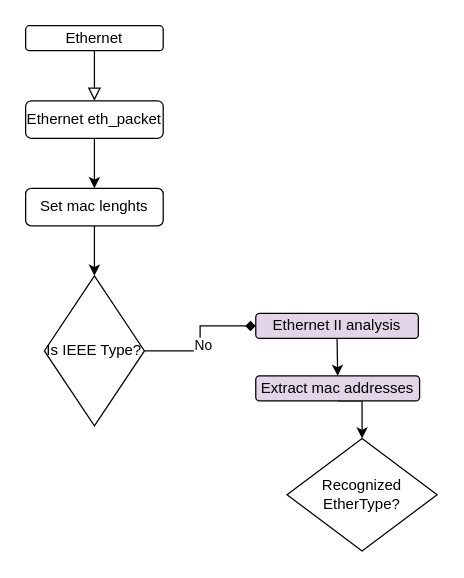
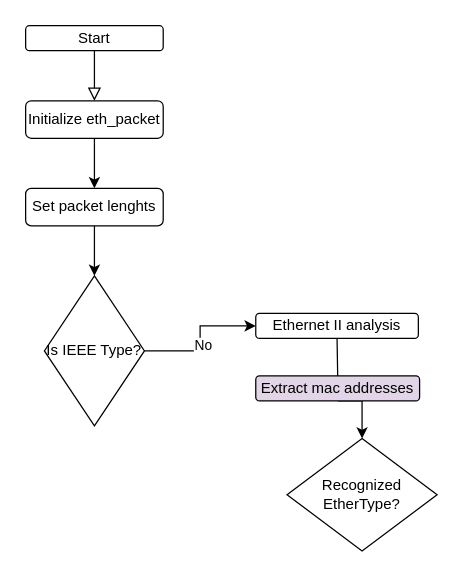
(94, 38) -> (94, 38)
(94, 119) -> (94, 119)
(94, 207) -> (94, 207)
(245, 326) -> (246, 326)
(337, 326) -> (337, 326)
(337, 366) -> (337, 370)
